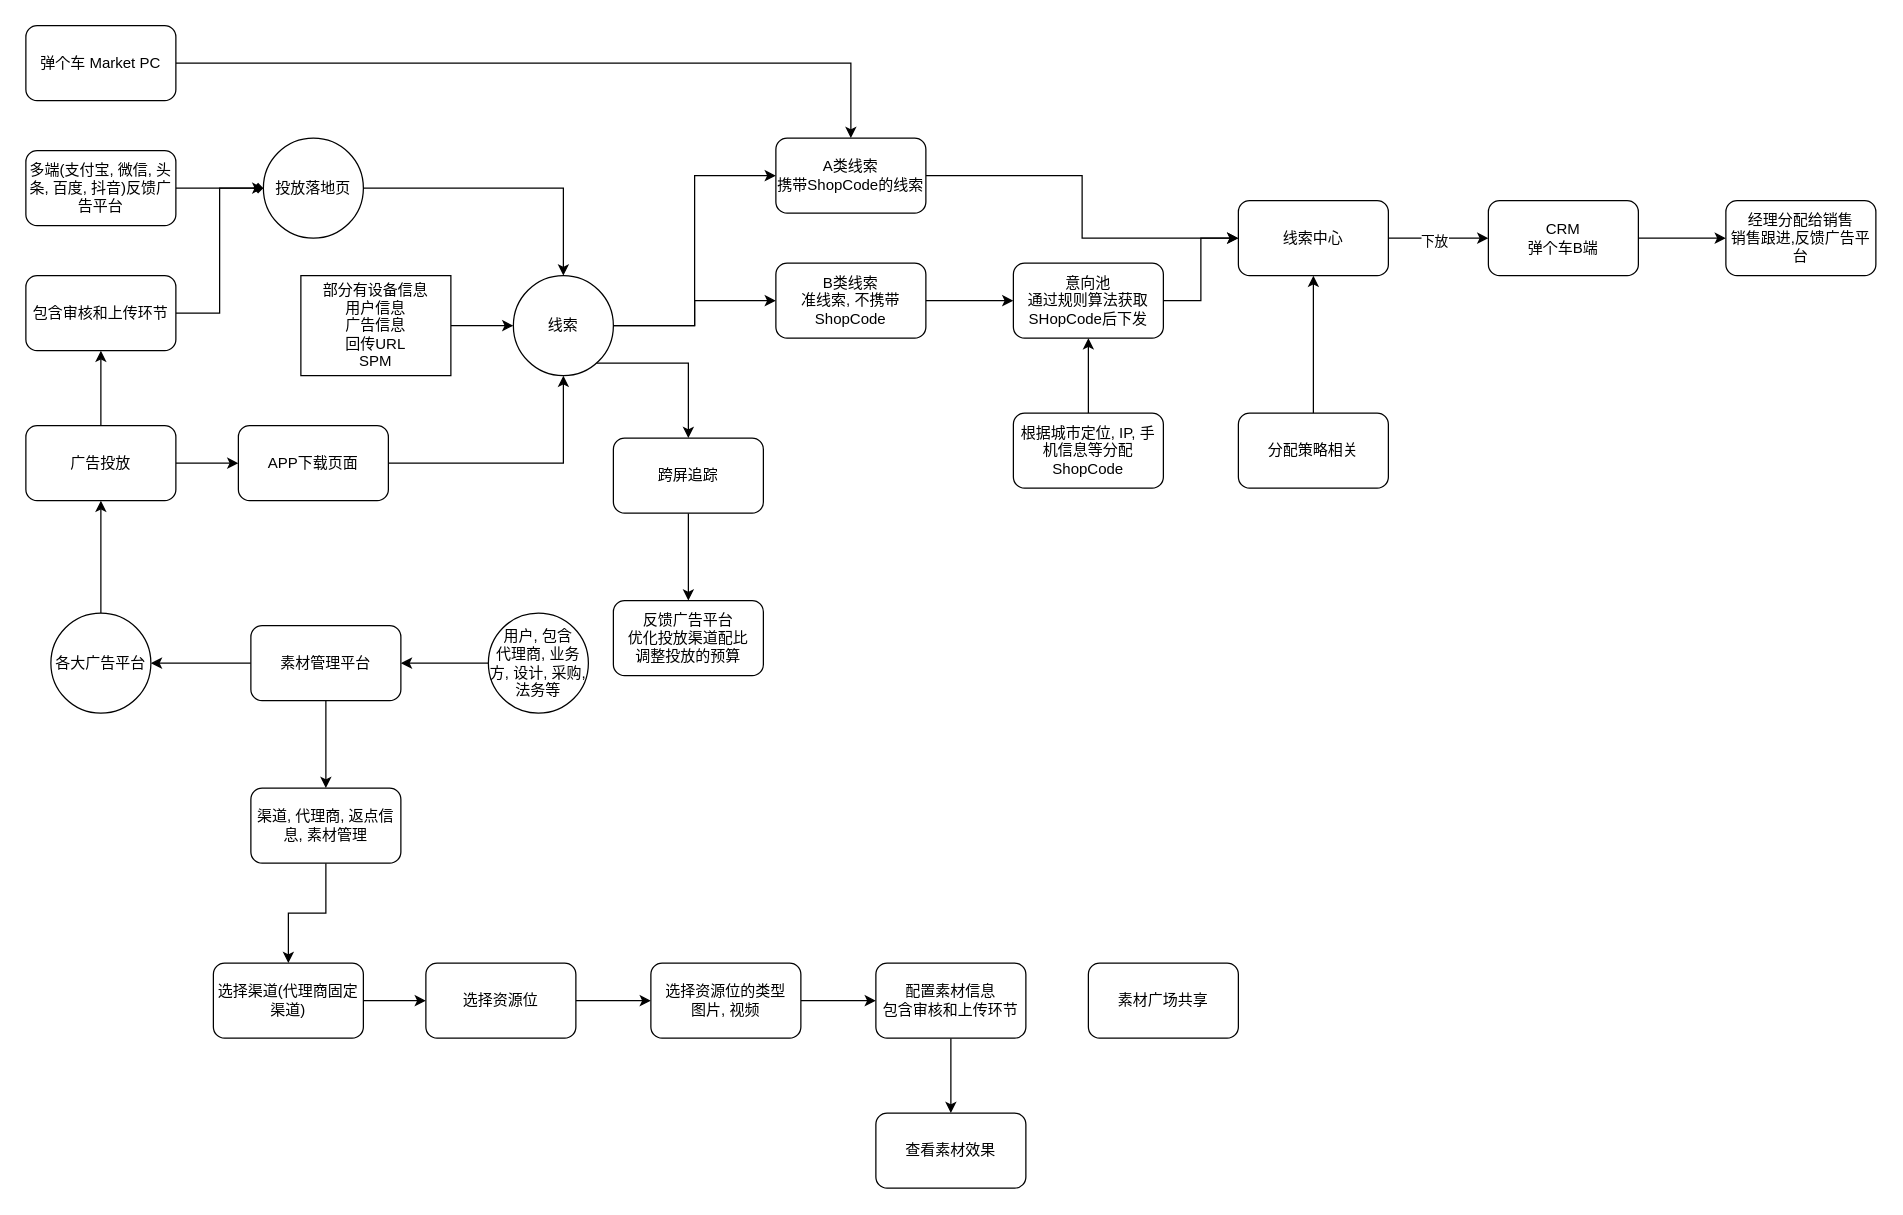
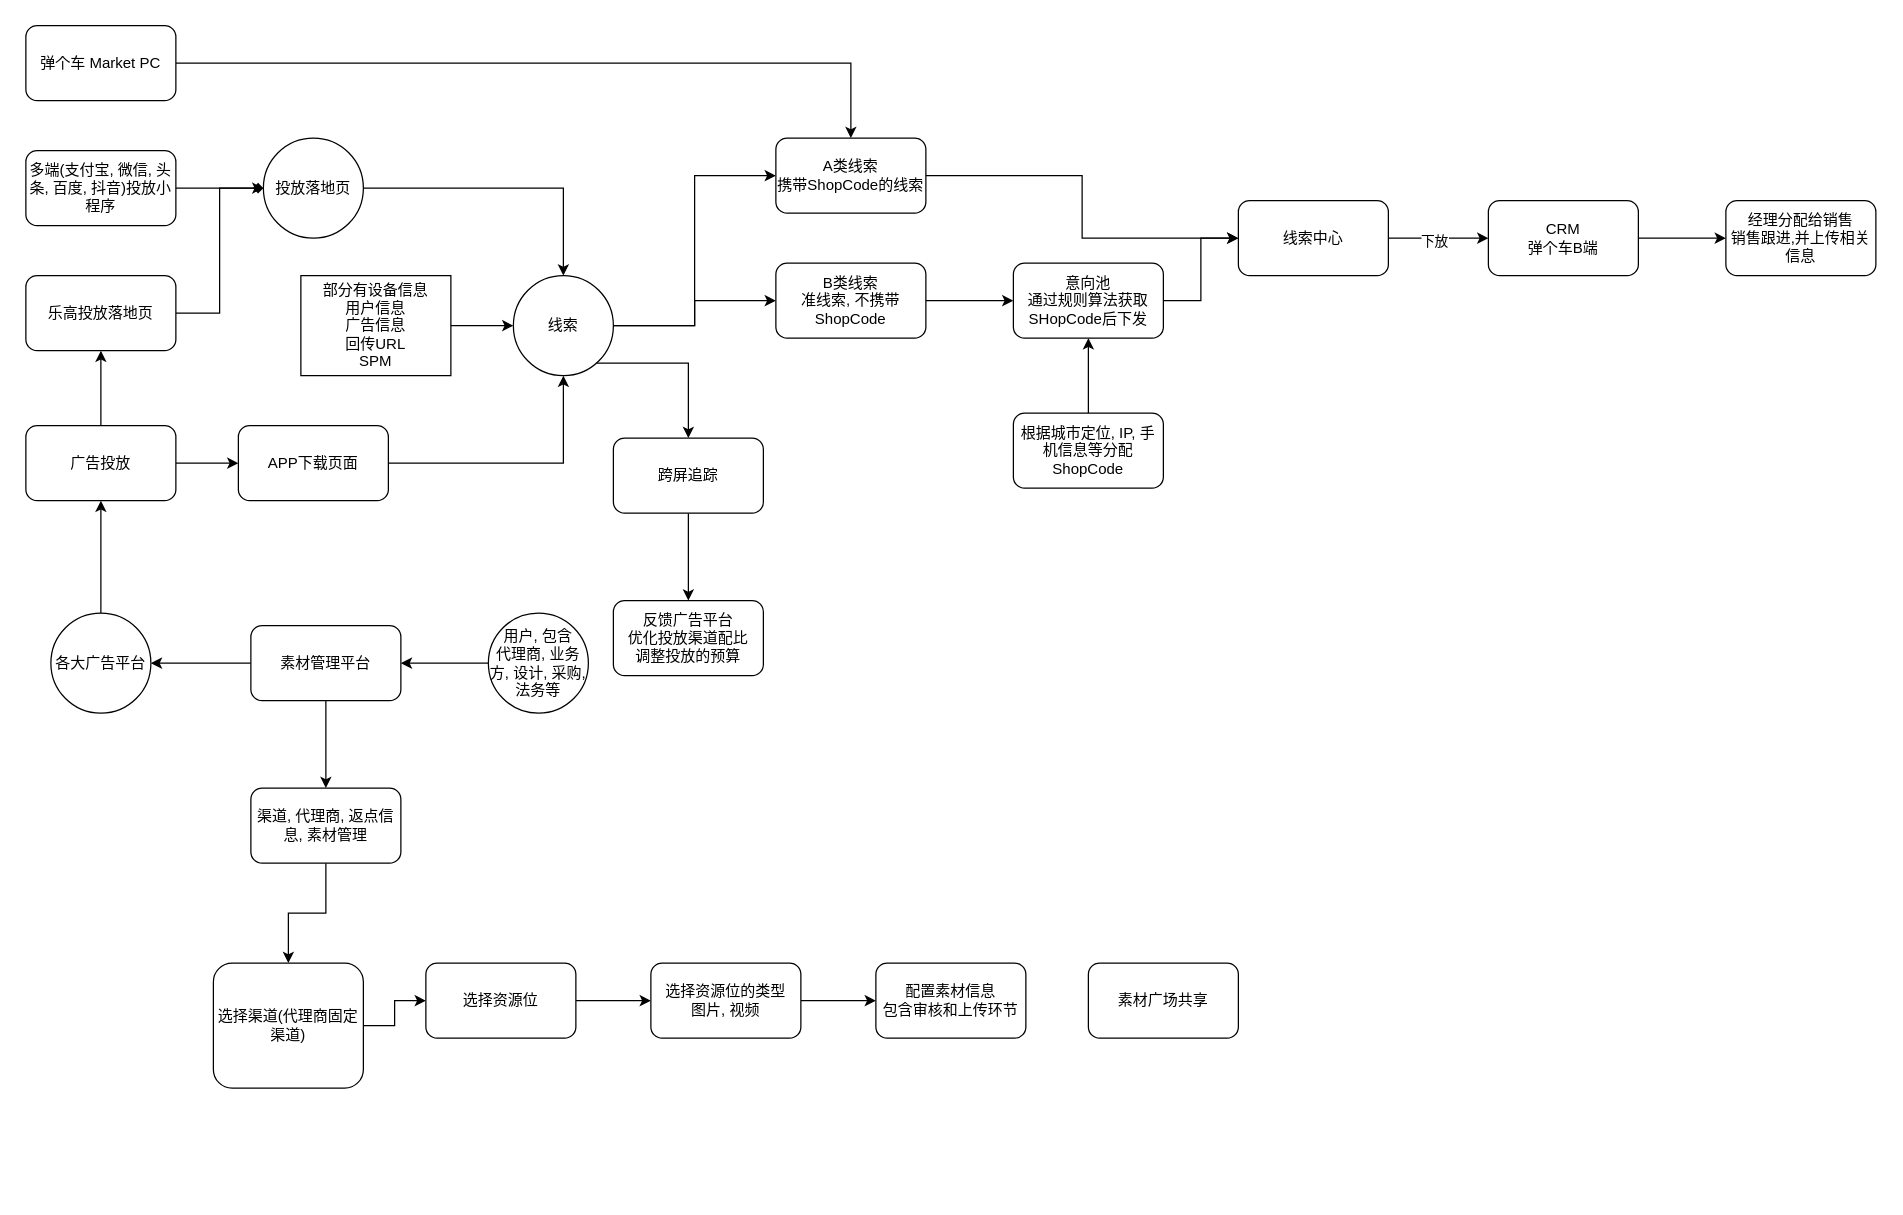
(101, 188) -> (101, 188)
(1801, 238) -> (1801, 238)
(101, 313) -> (101, 313)
(1313, 349) -> none
(1313, 451) -> none
(288, 1001) -> (288, 1026)
(951, 1071) -> none
(951, 1151) -> none
